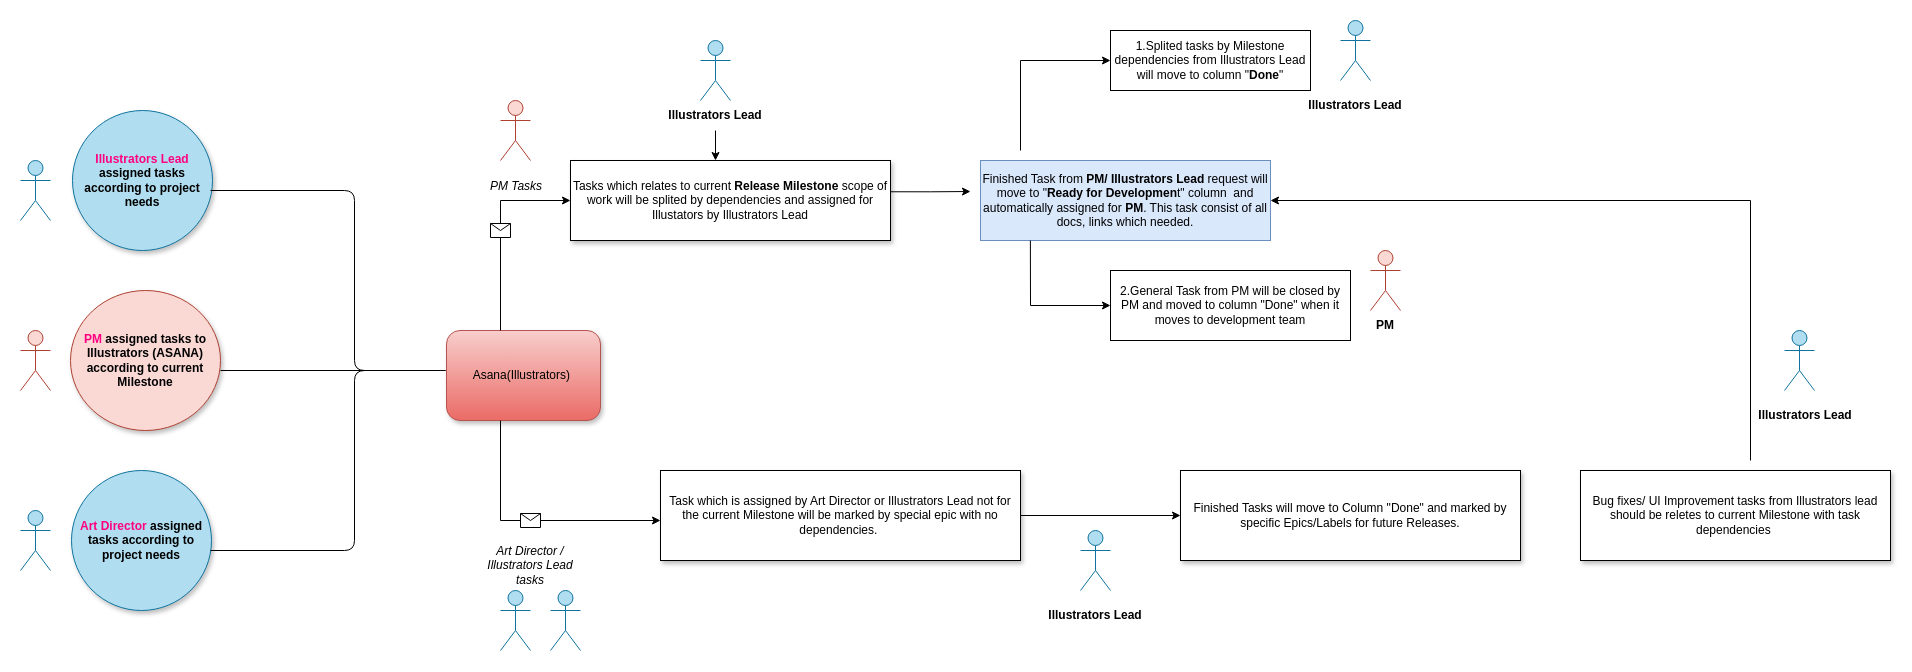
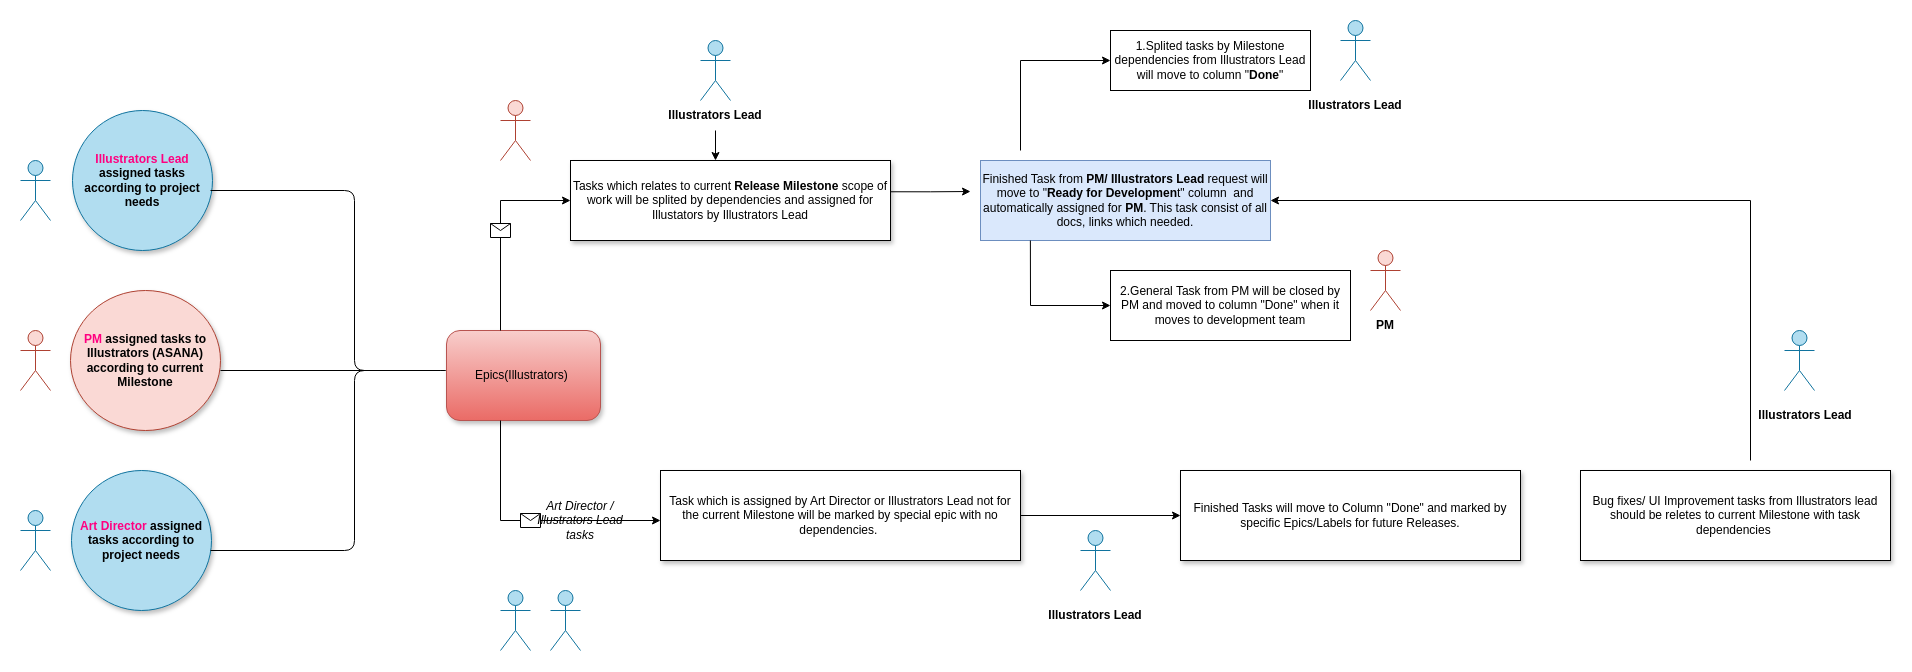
(517, 187) -> none
(524, 376) -> (524, 376)
(531, 566) -> (581, 521)
